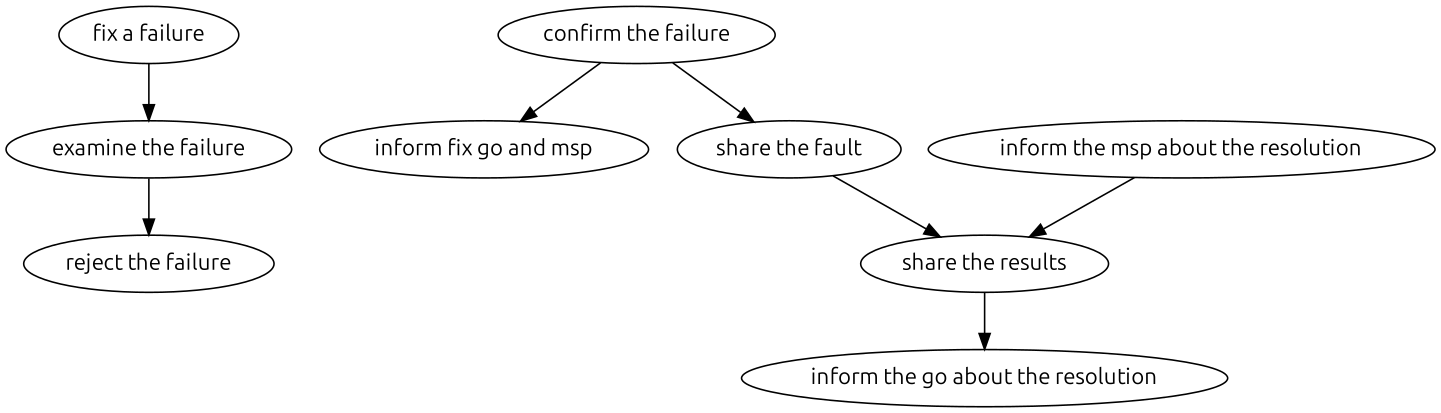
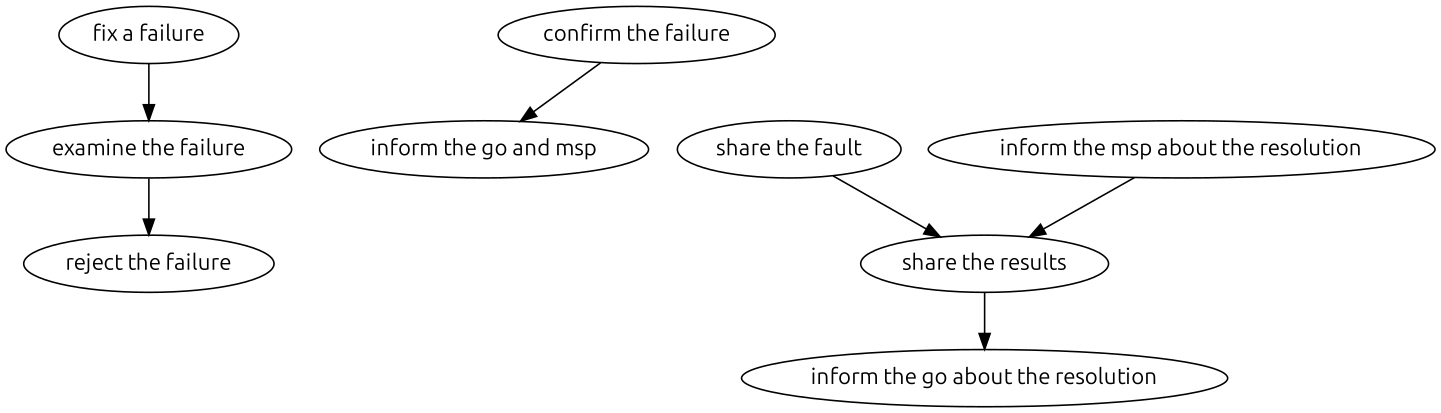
(707, 88) -> none
(484, 149) -> (484, 149)
